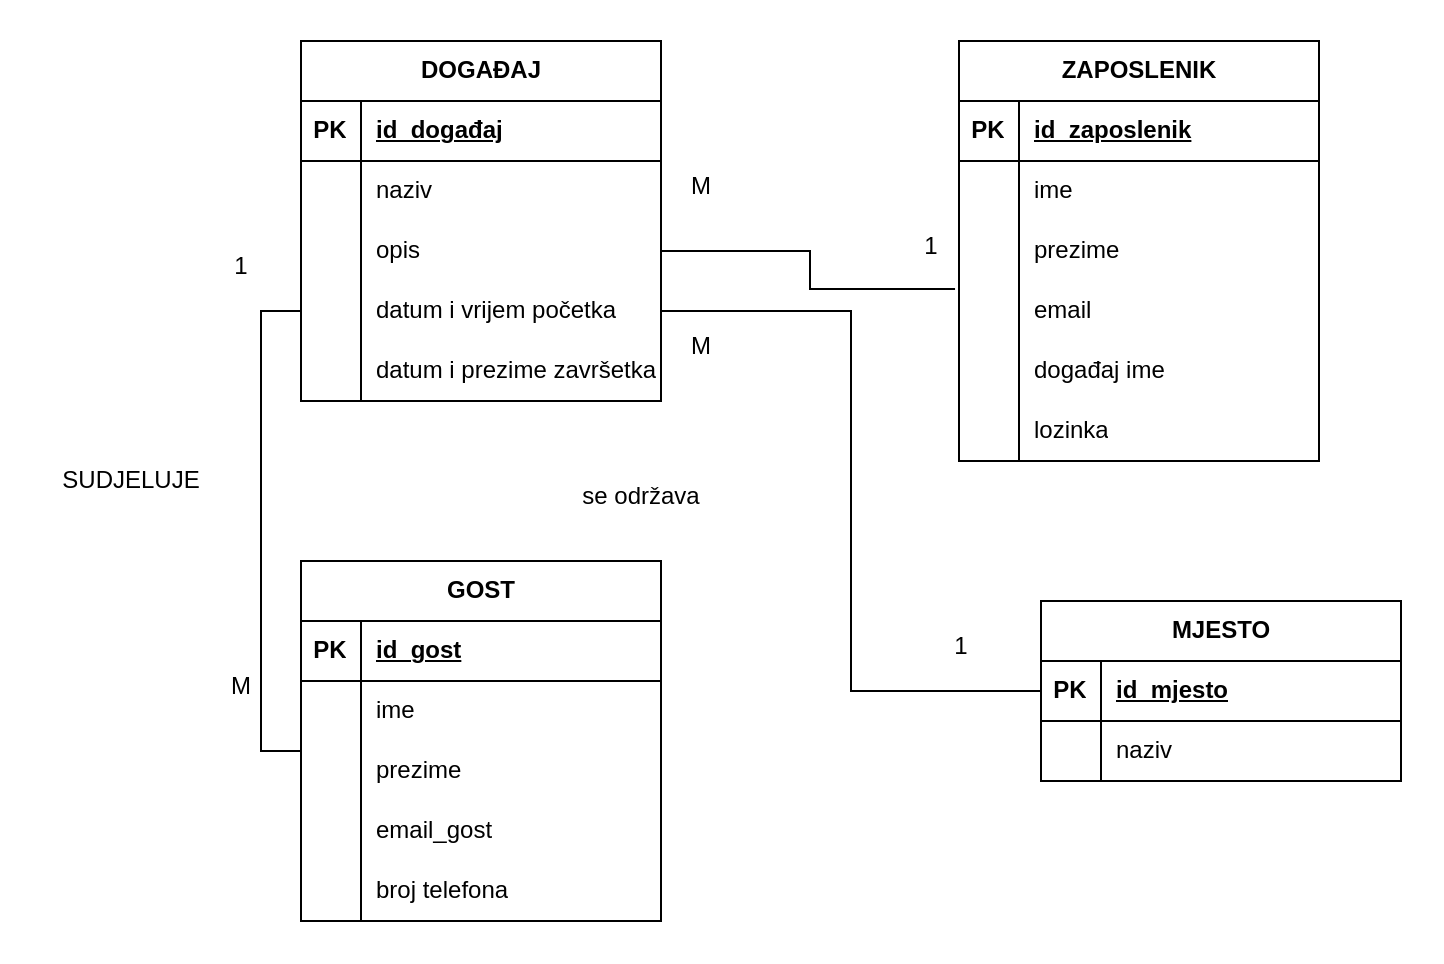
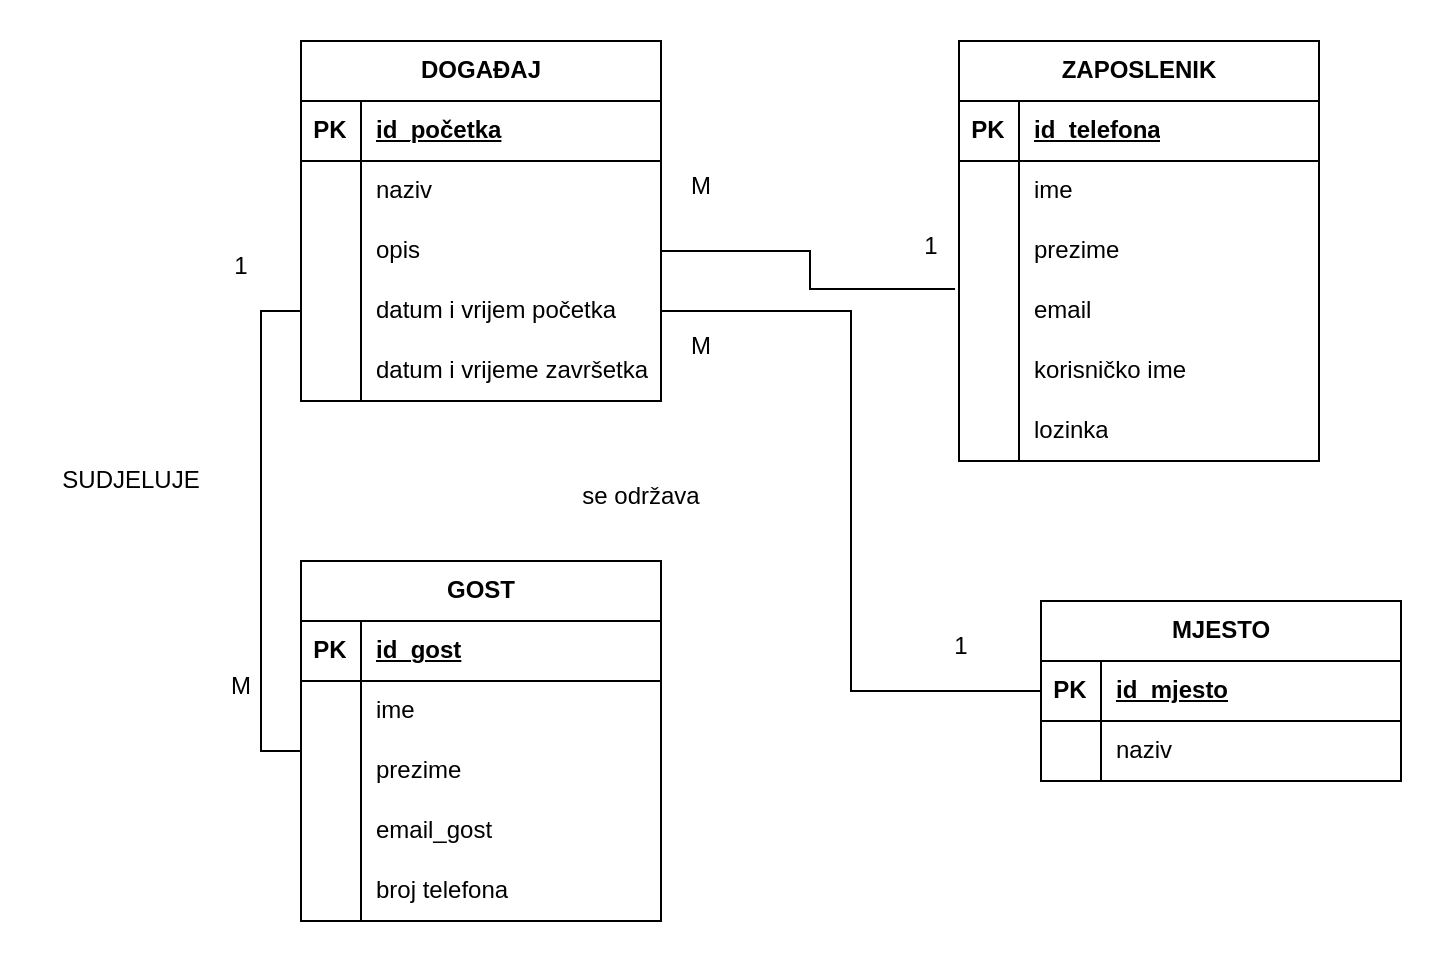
(441, 131) -> (441, 131)
(1113, 131) -> (1103, 131)
(519, 371) -> (519, 371)
(1103, 371) -> (1117, 371)
